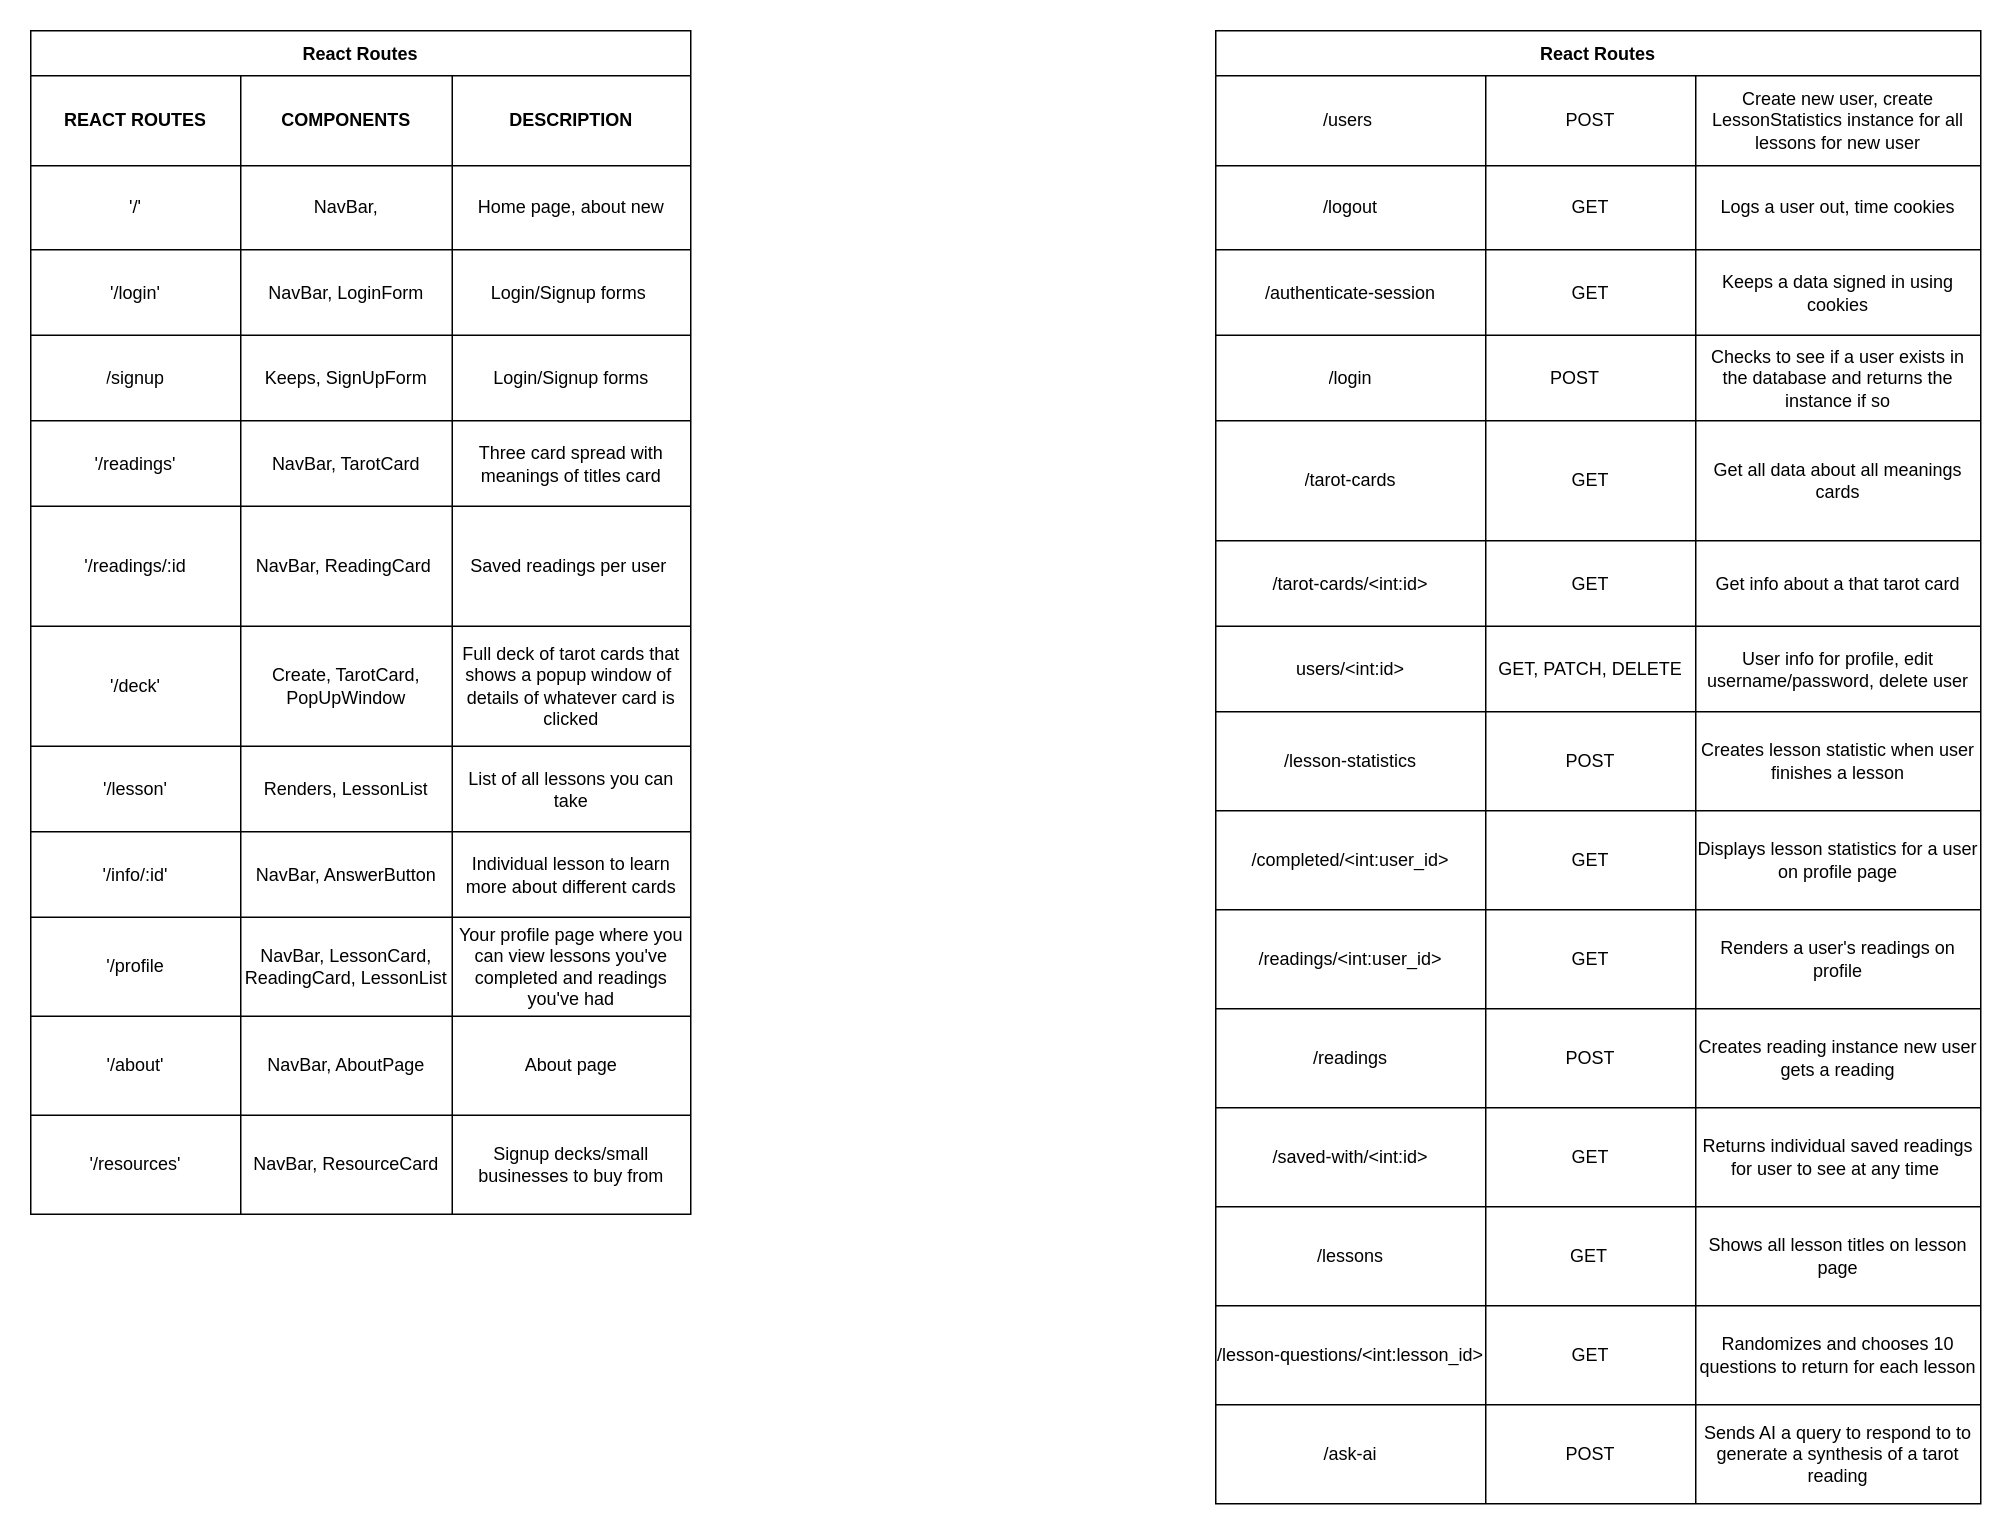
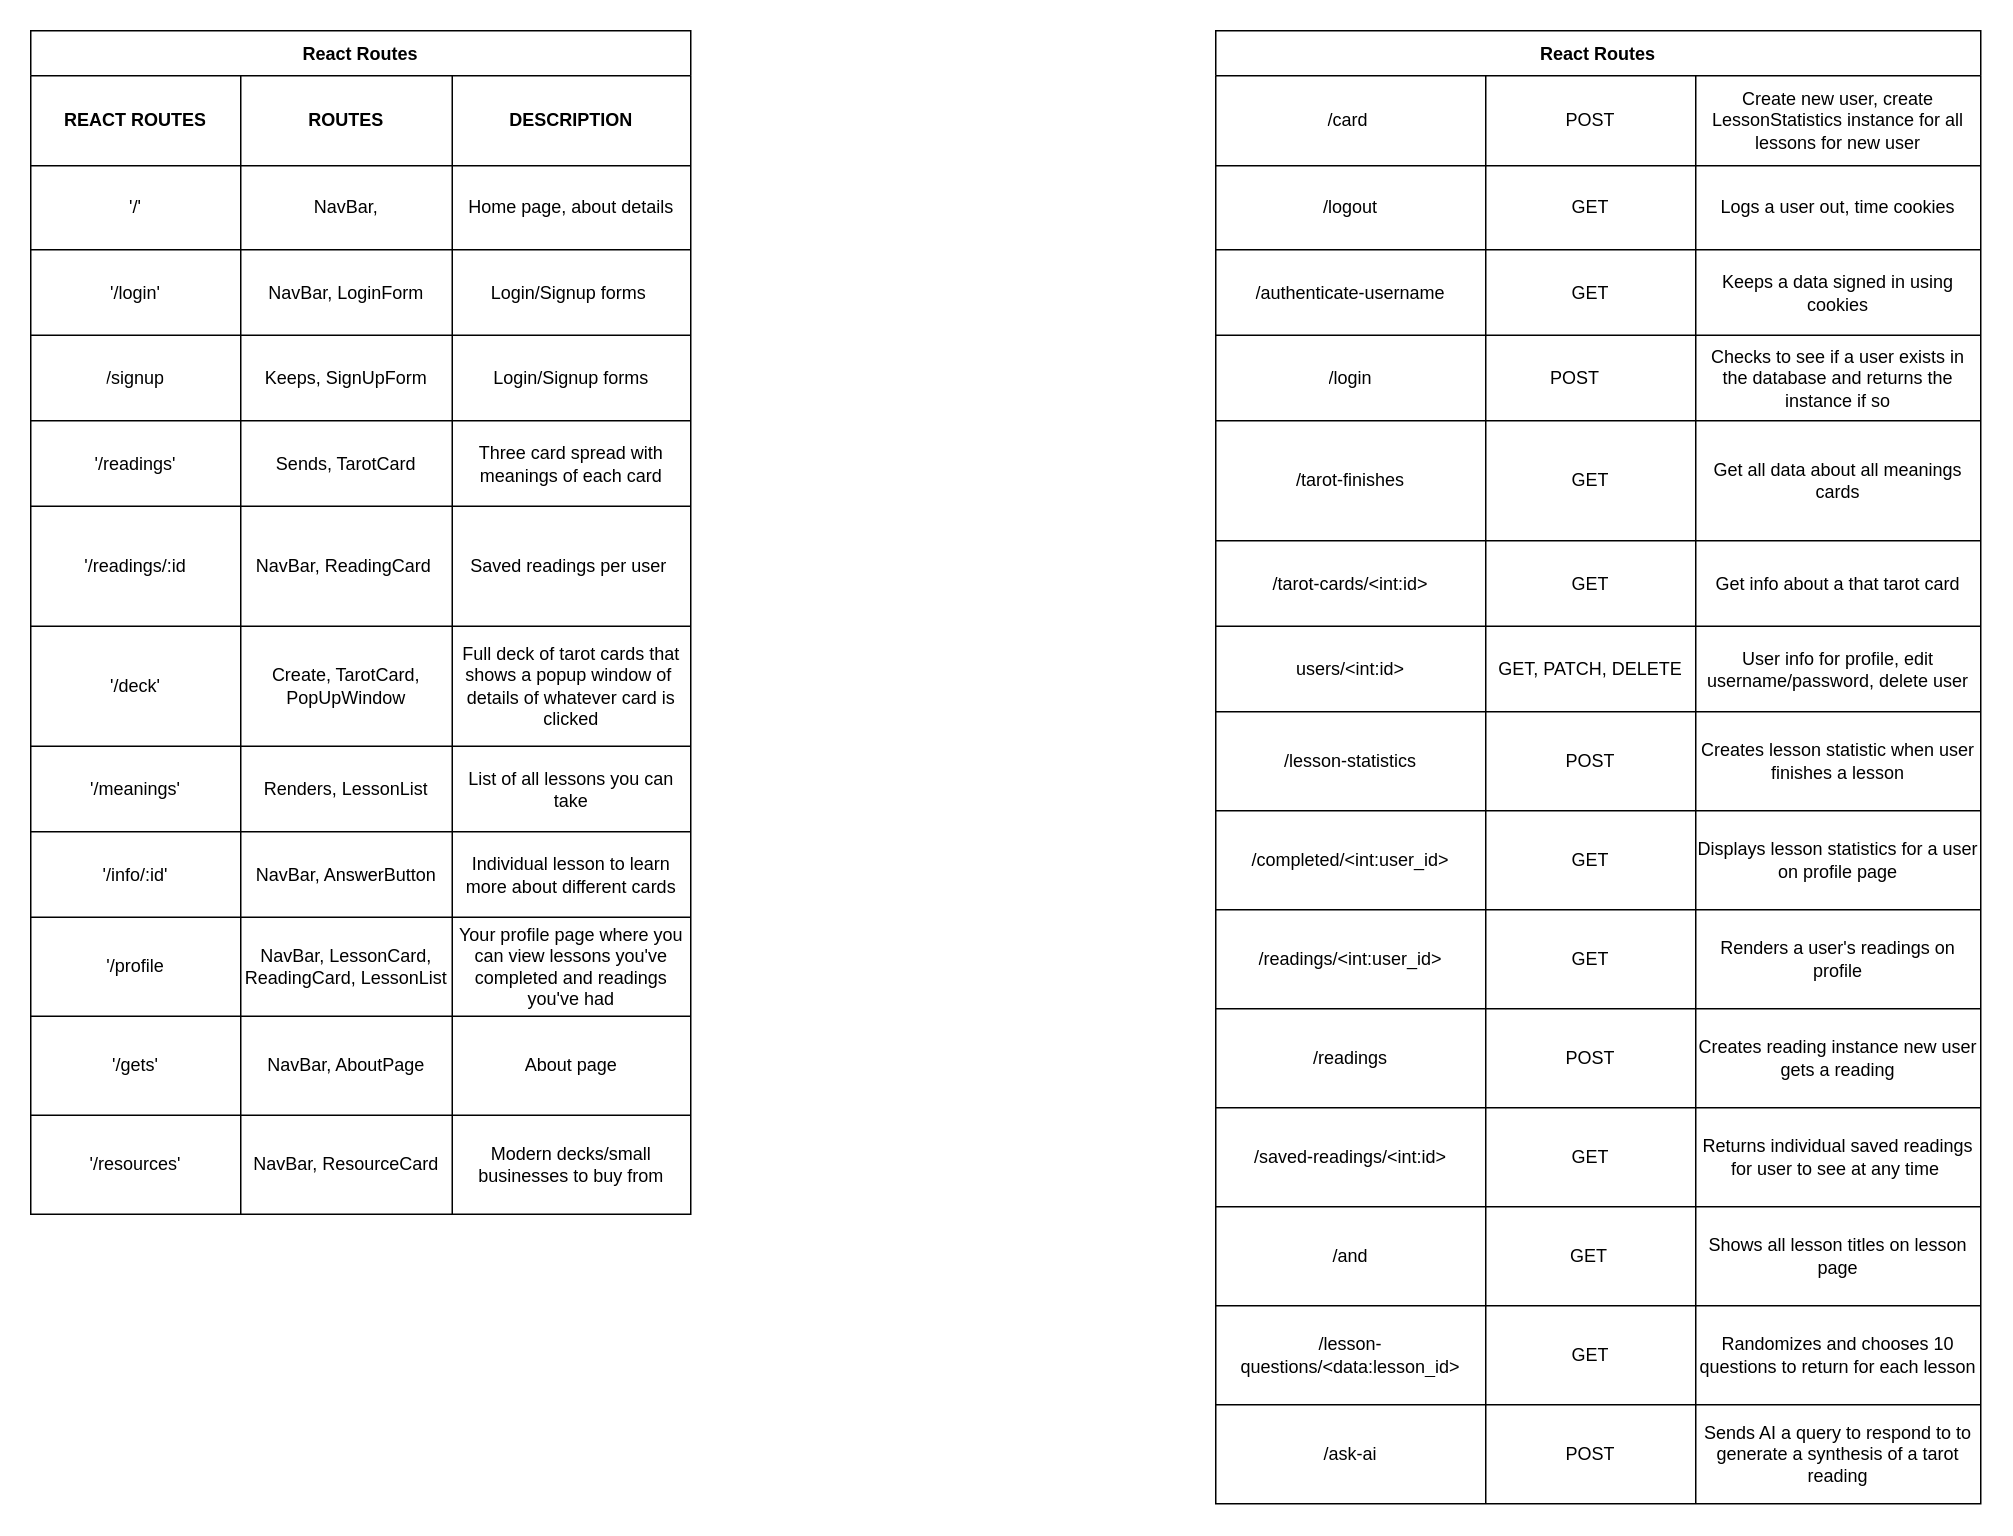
(347, 121) -> (347, 121)
(1351, 121) -> (1351, 121)
(572, 208) -> (572, 208)
(1351, 293) -> (1351, 293)
(347, 464) -> (347, 464)
(572, 464) -> (572, 464)
(1351, 481) -> (1351, 481)
(136, 790) -> (136, 790)
(136, 1066) -> (136, 1066)
(1351, 1157) -> (1351, 1157)
(572, 1165) -> (572, 1165)
(1351, 1256) -> (1351, 1256)
(1351, 1355) -> (1351, 1355)
